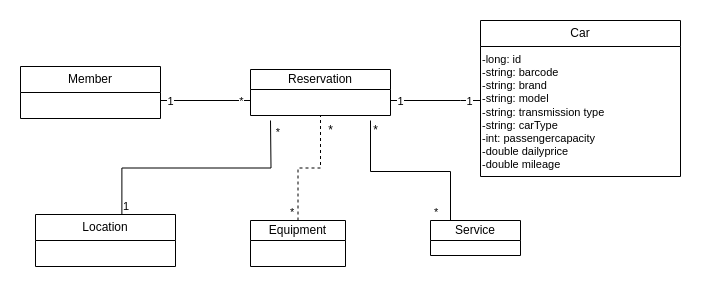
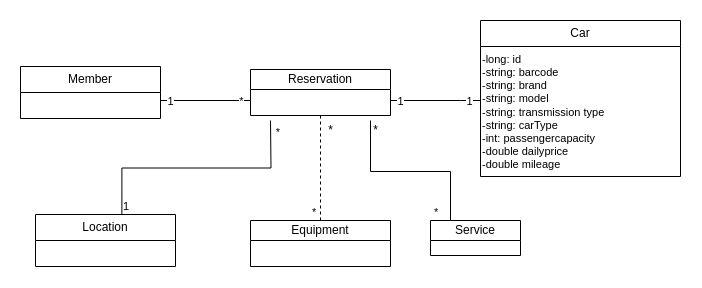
(298, 244) -> (321, 244)
